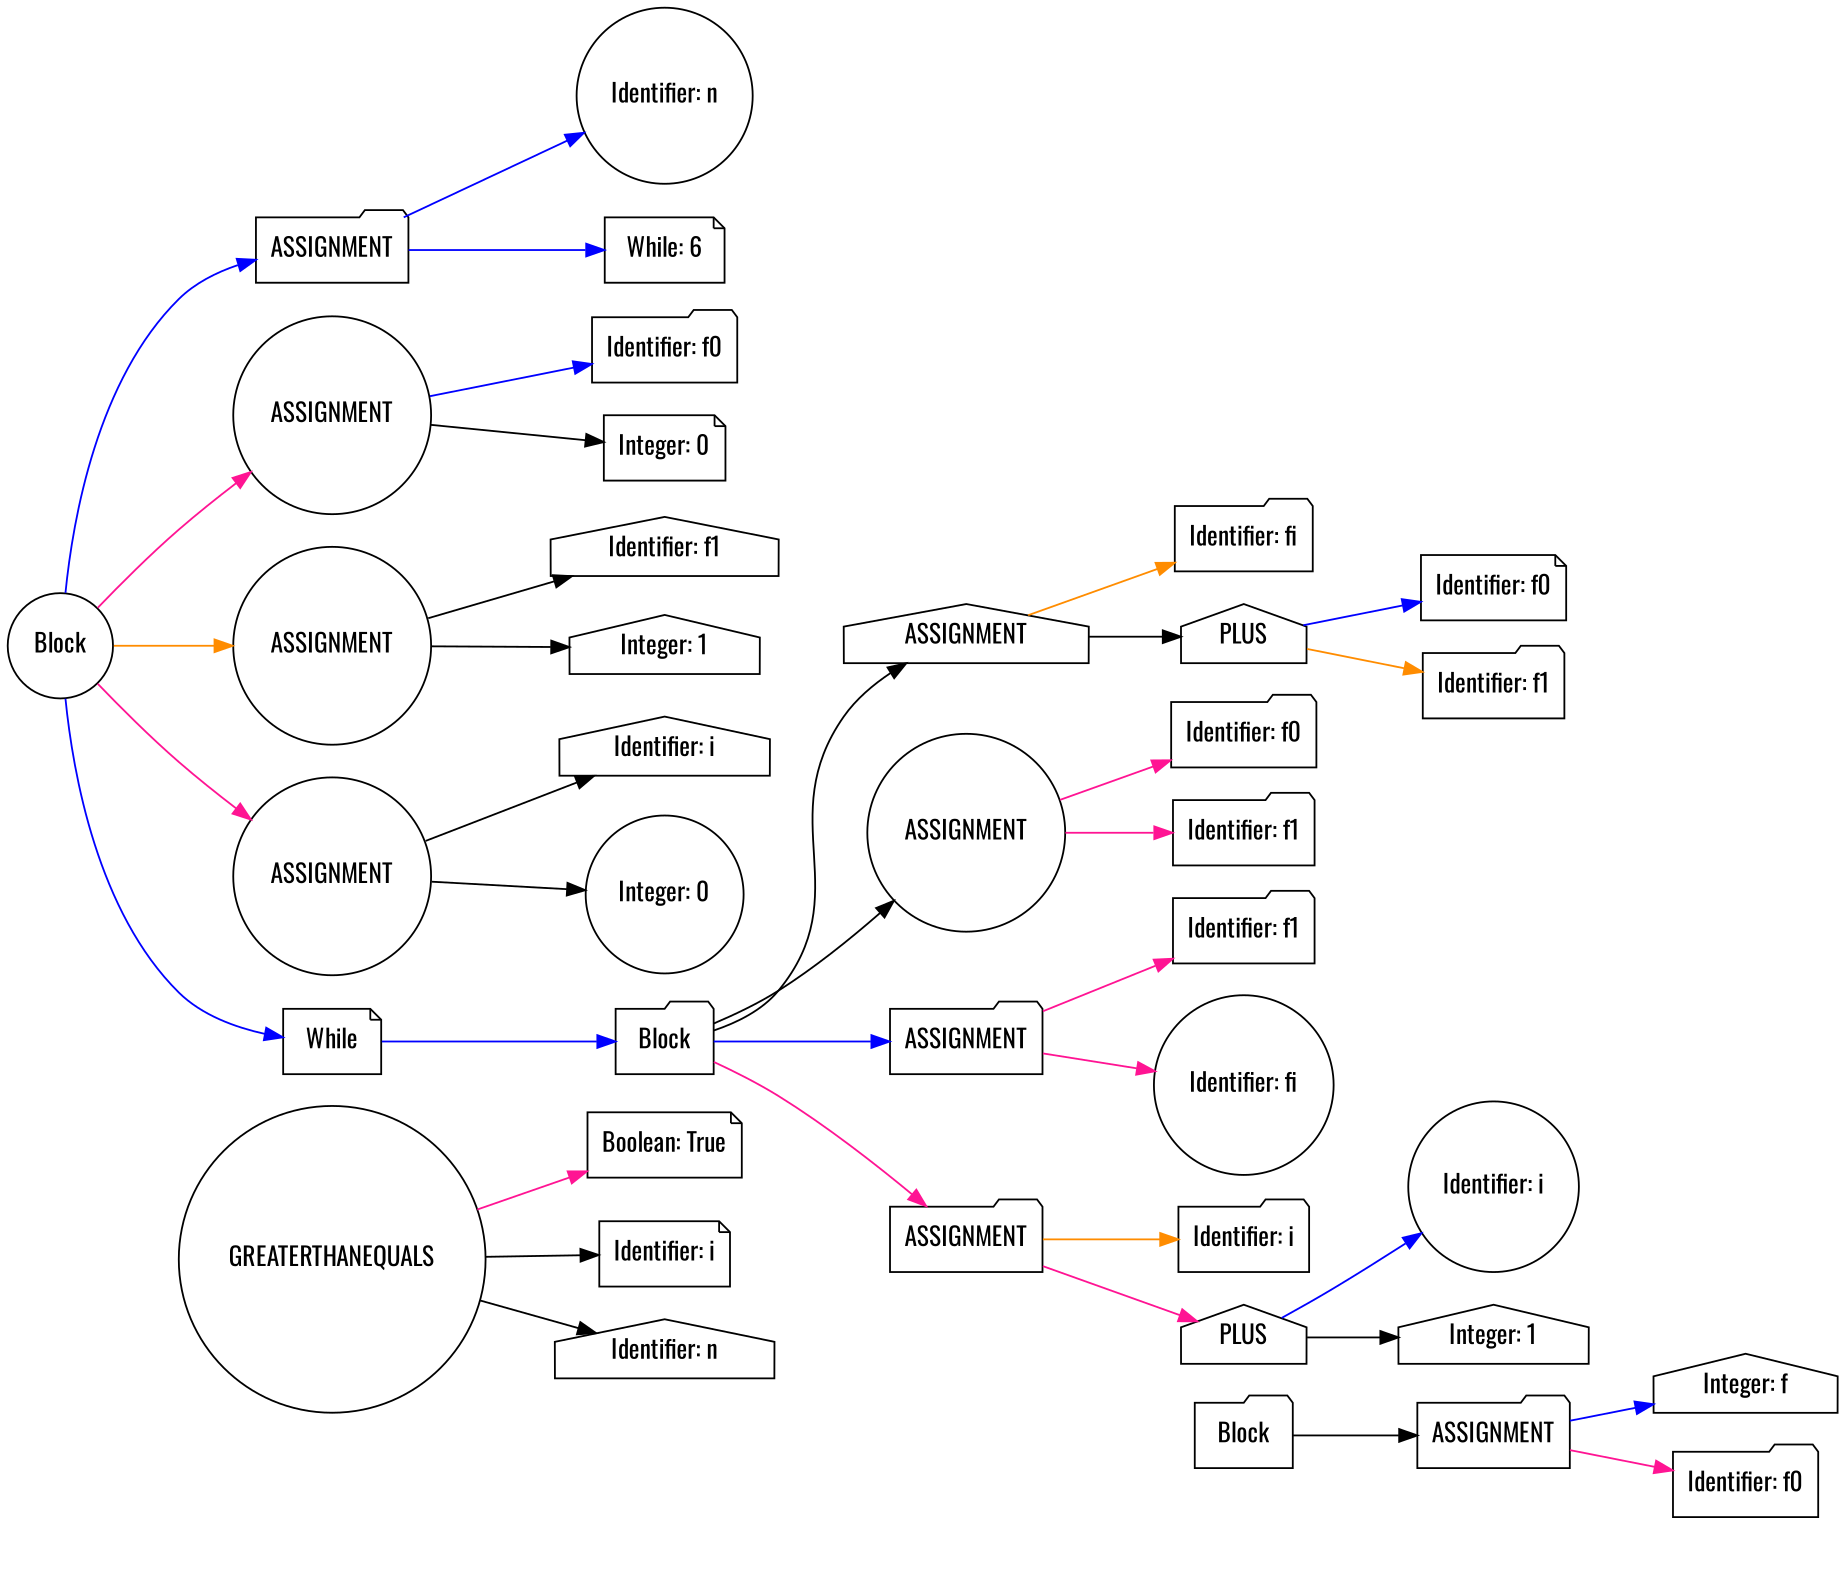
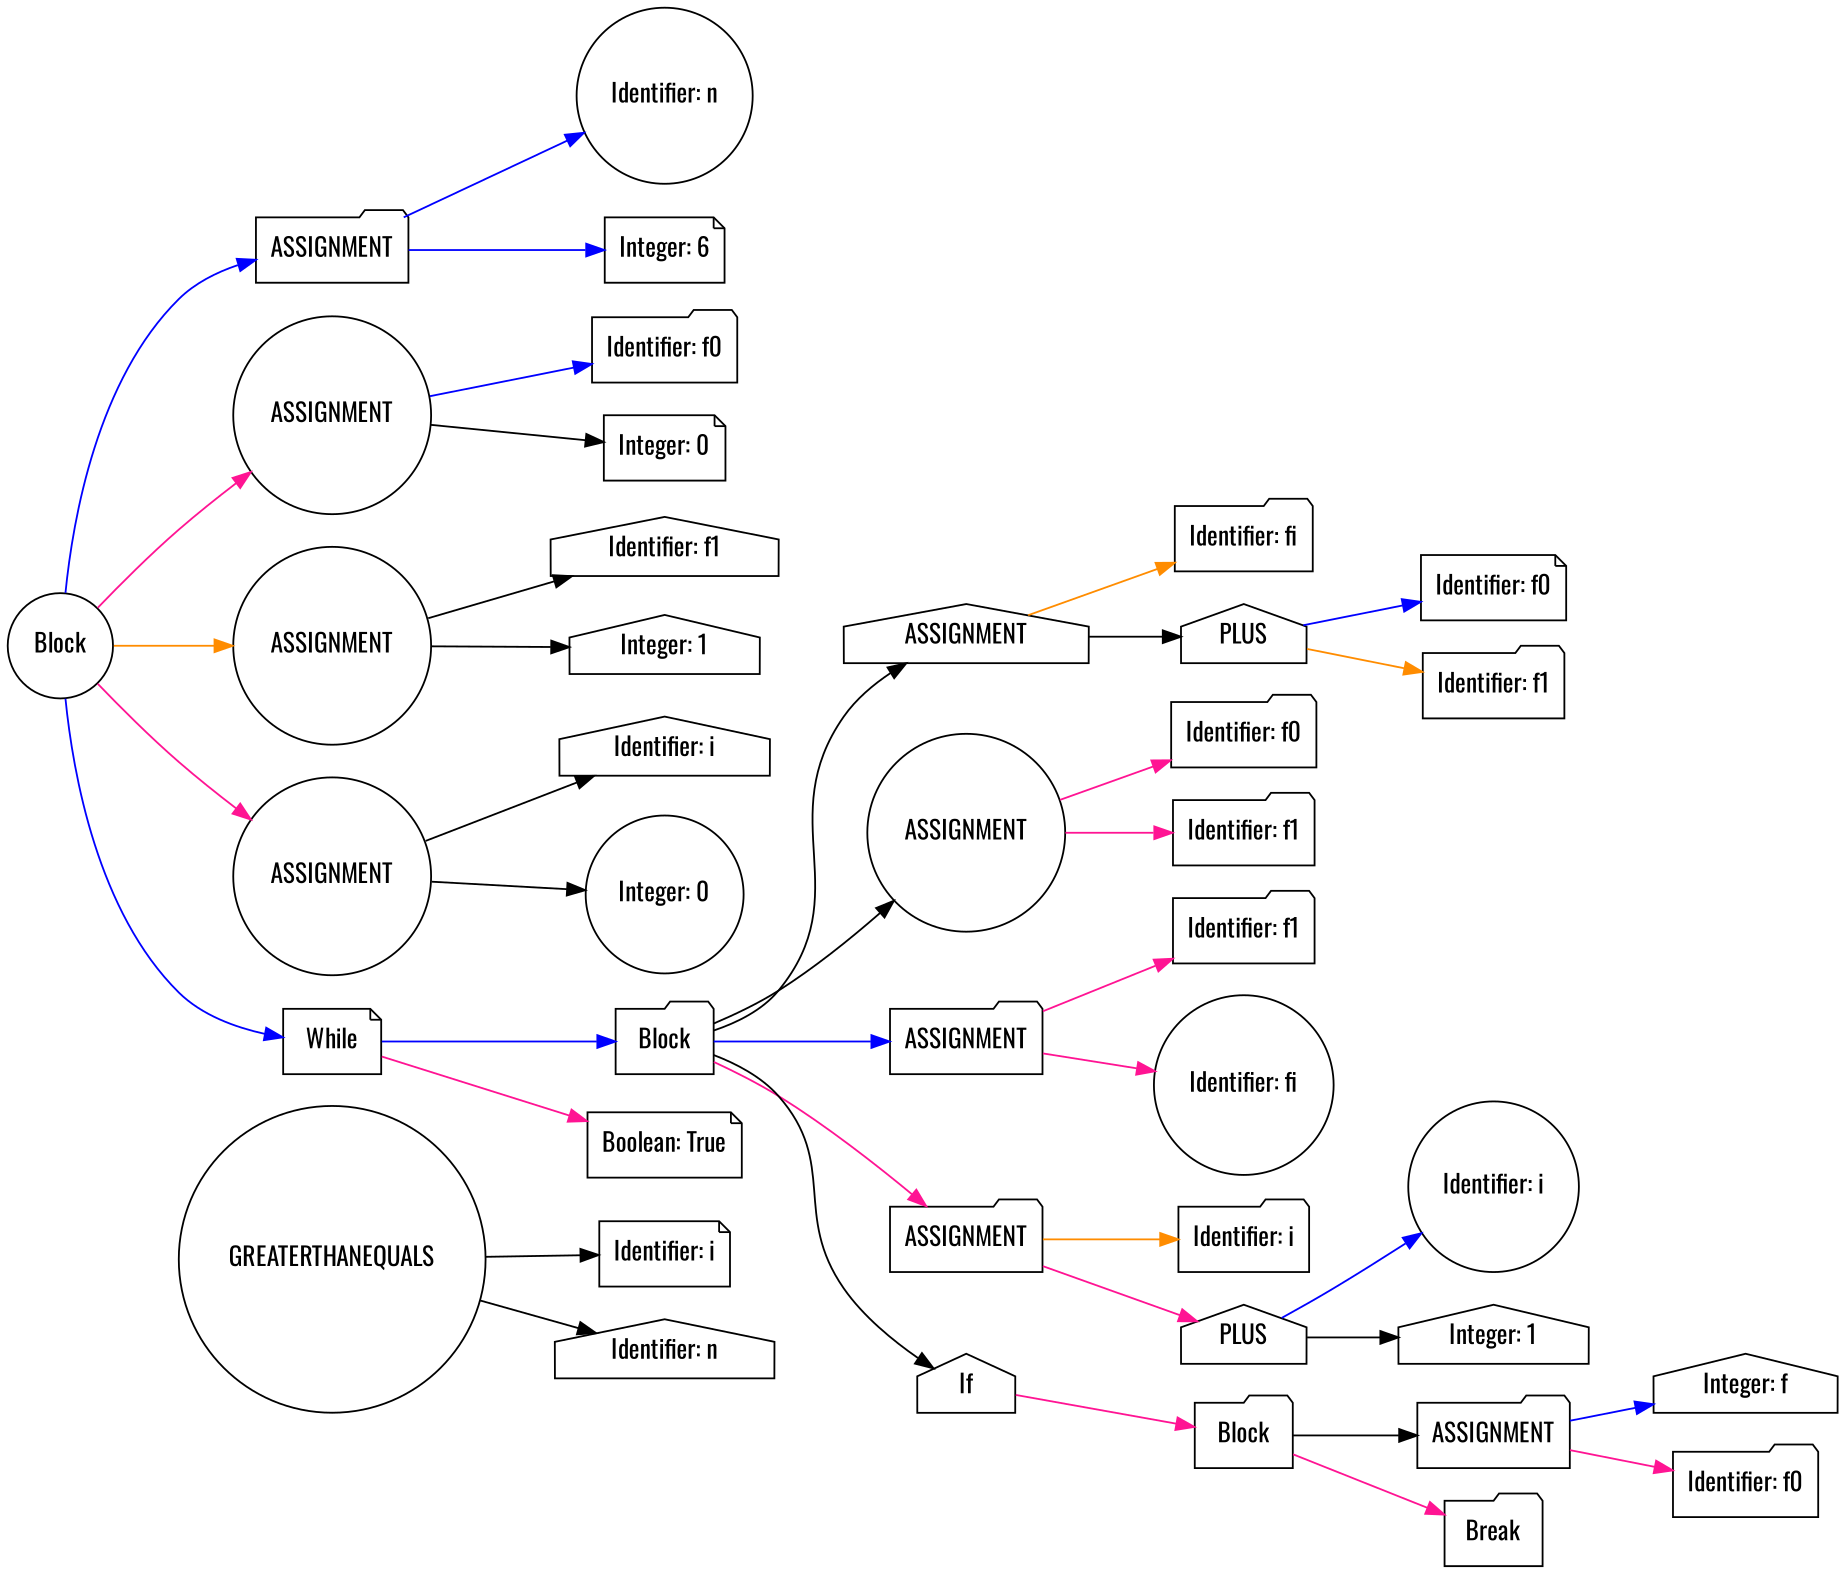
(665, 250) -> (665, 250)
(523, 1193) -> (476, 1086)
none -> (966, 1386)
none -> (1494, 1533)
